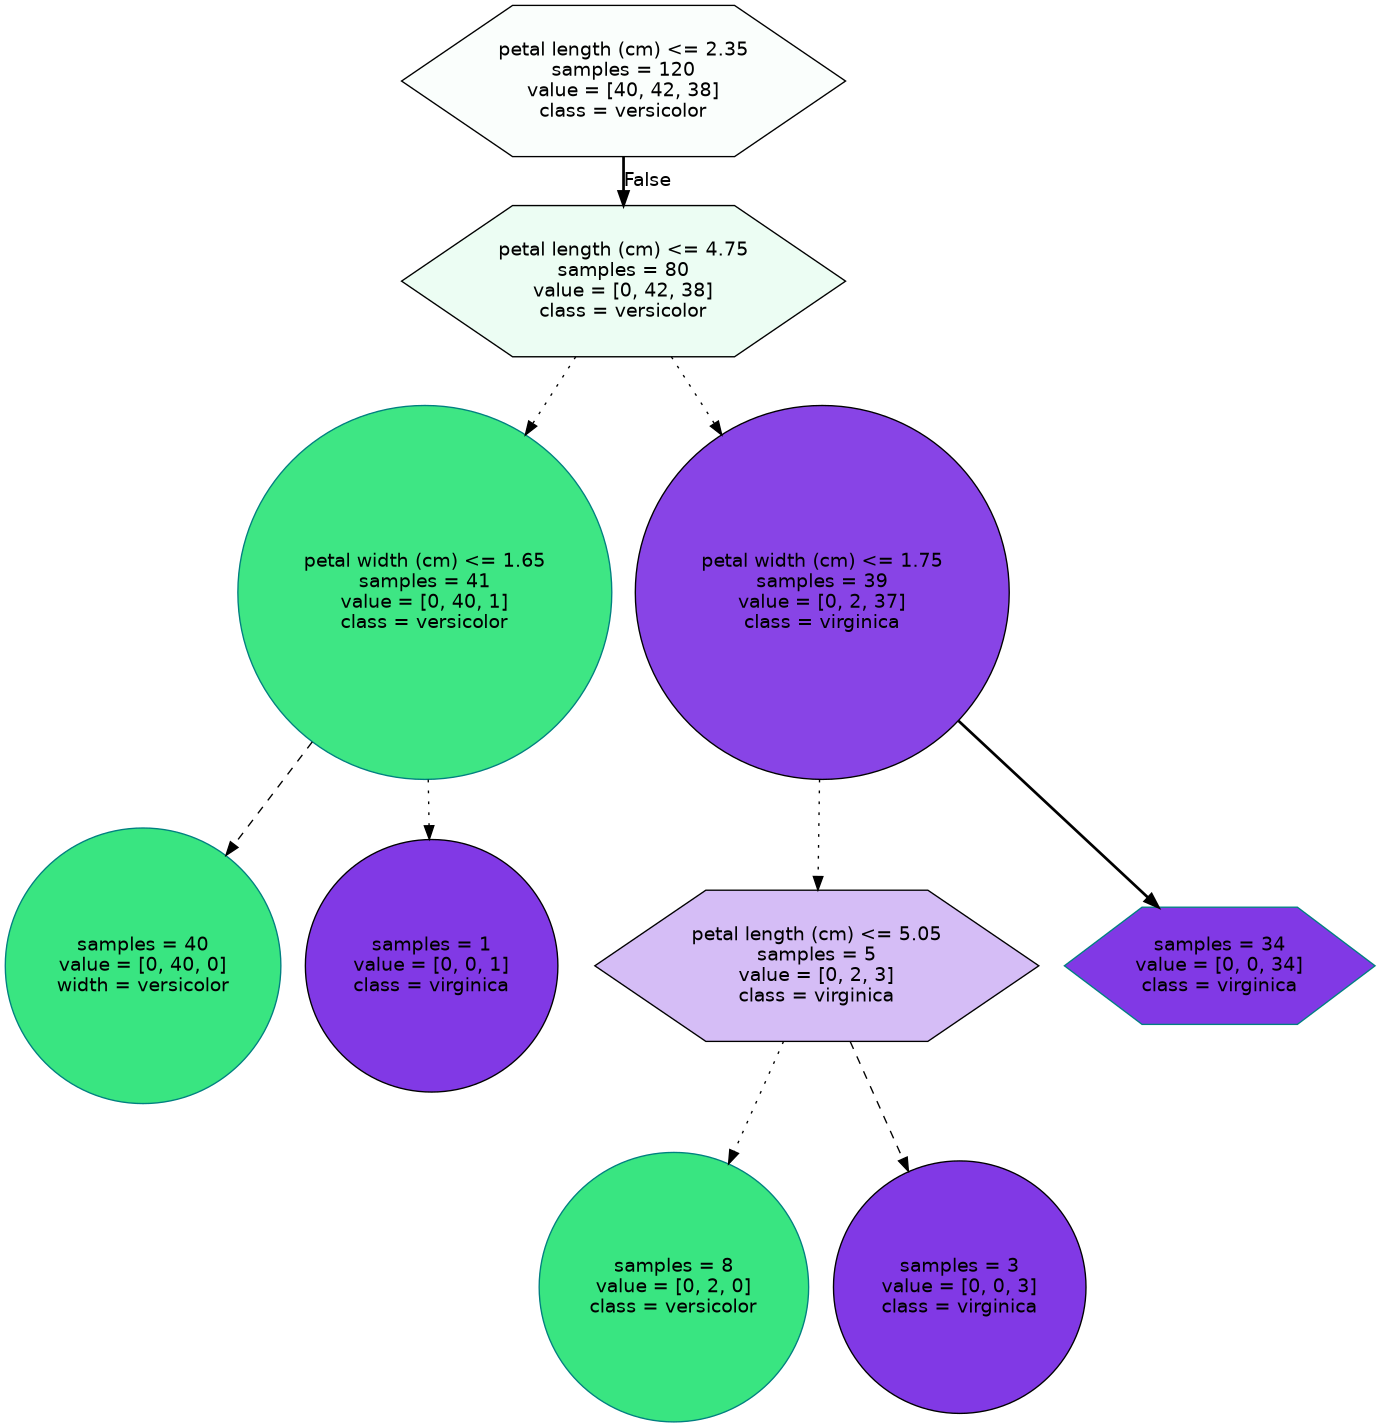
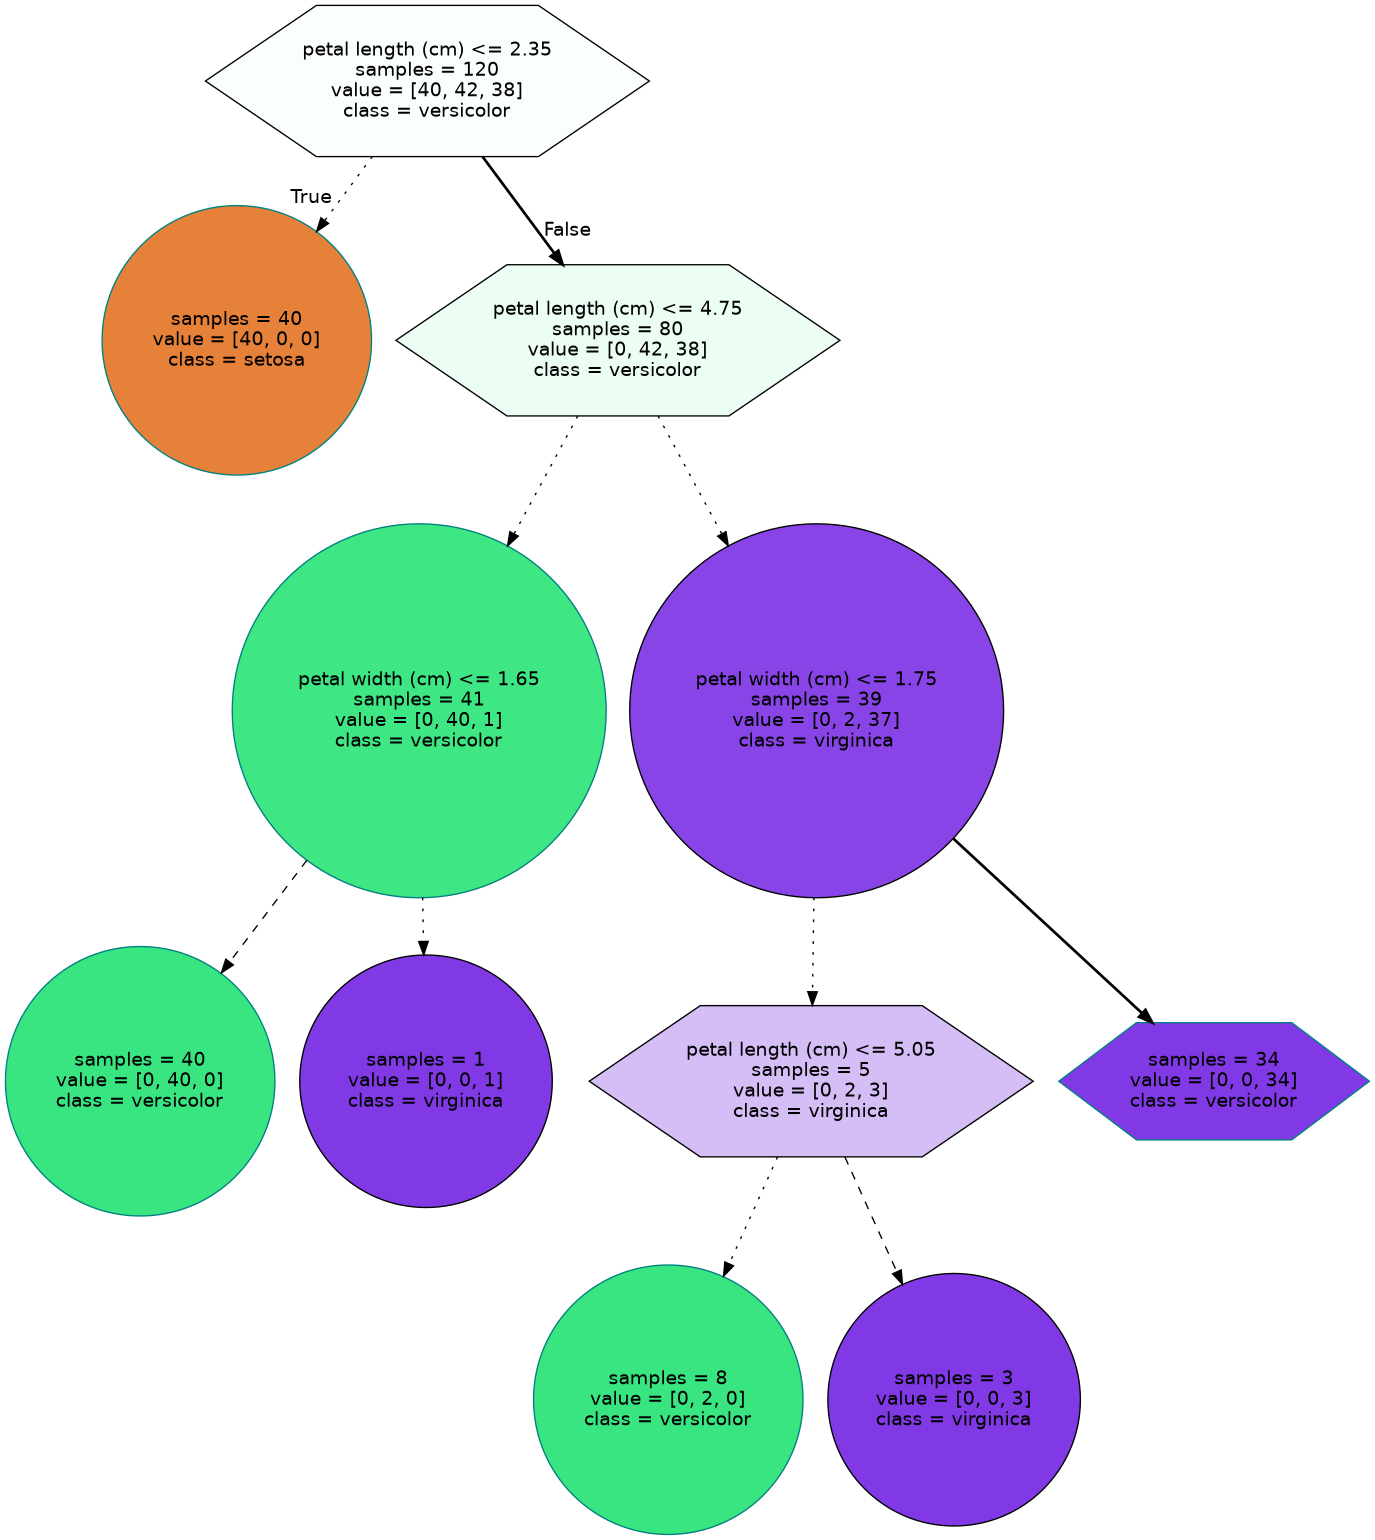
none -> (237, 340)
(143, 966) -> (140, 1081)
(1220, 966) -> (1214, 1081)
